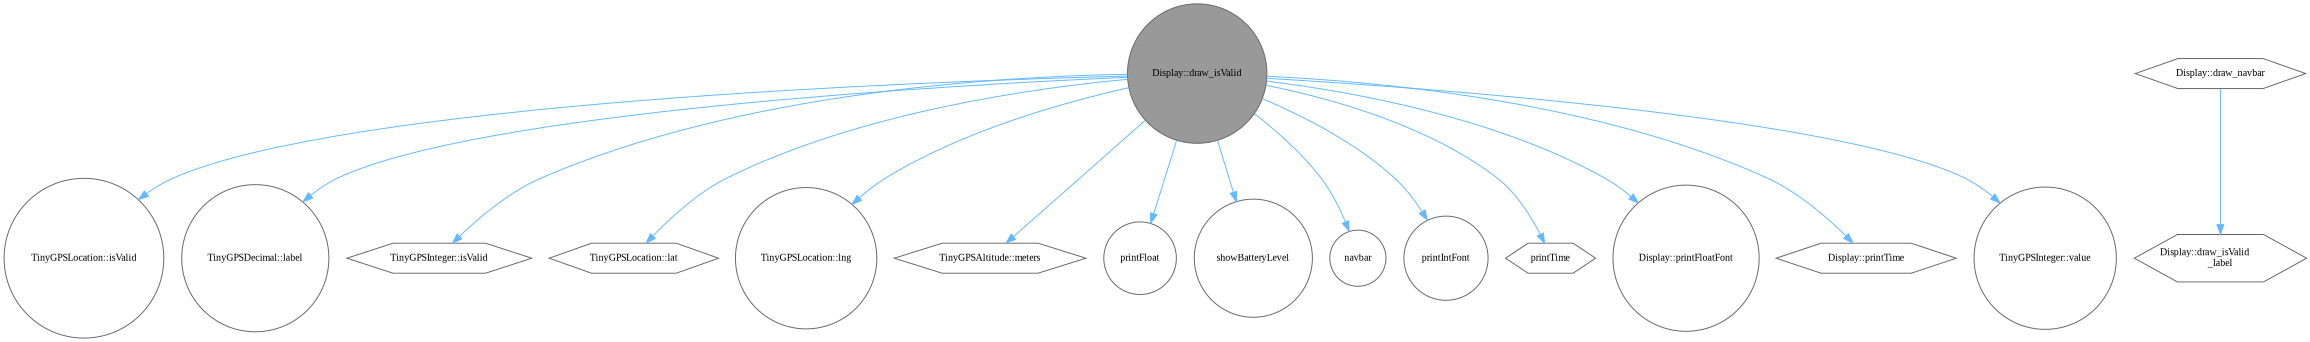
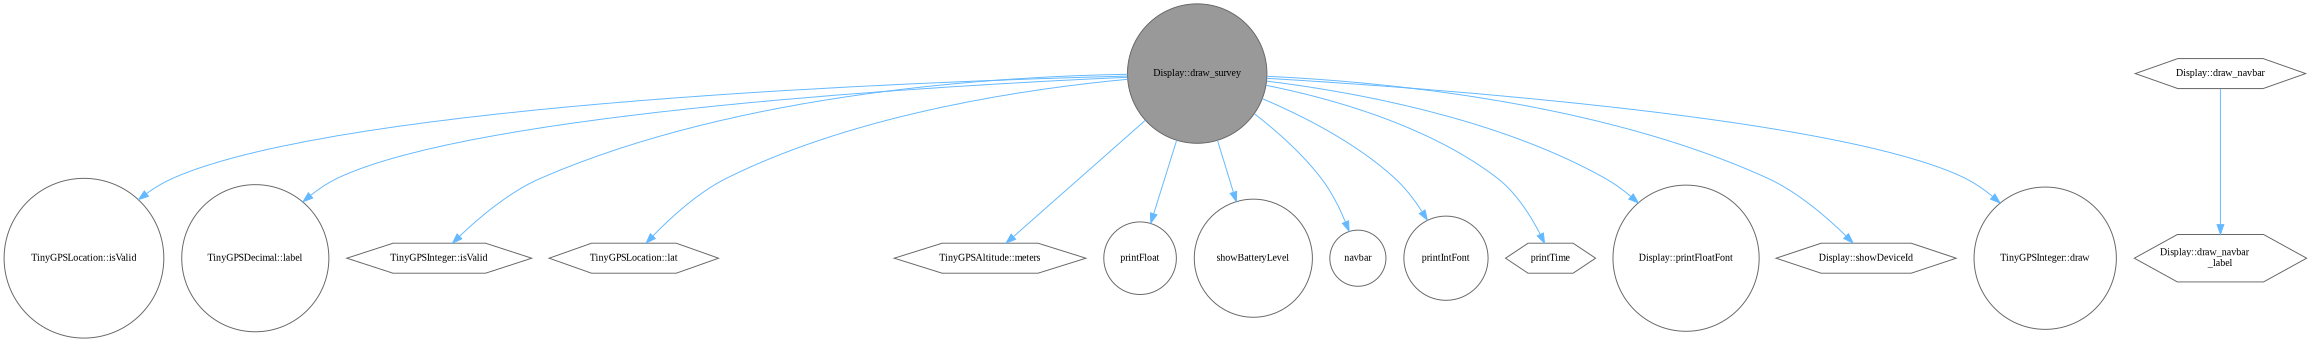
(1197, 74) -> (1197, 74)
(806, 258) -> none
(1866, 258) -> (1866, 258)
(2045, 258) -> (2045, 258)
(2220, 258) -> (2220, 258)
